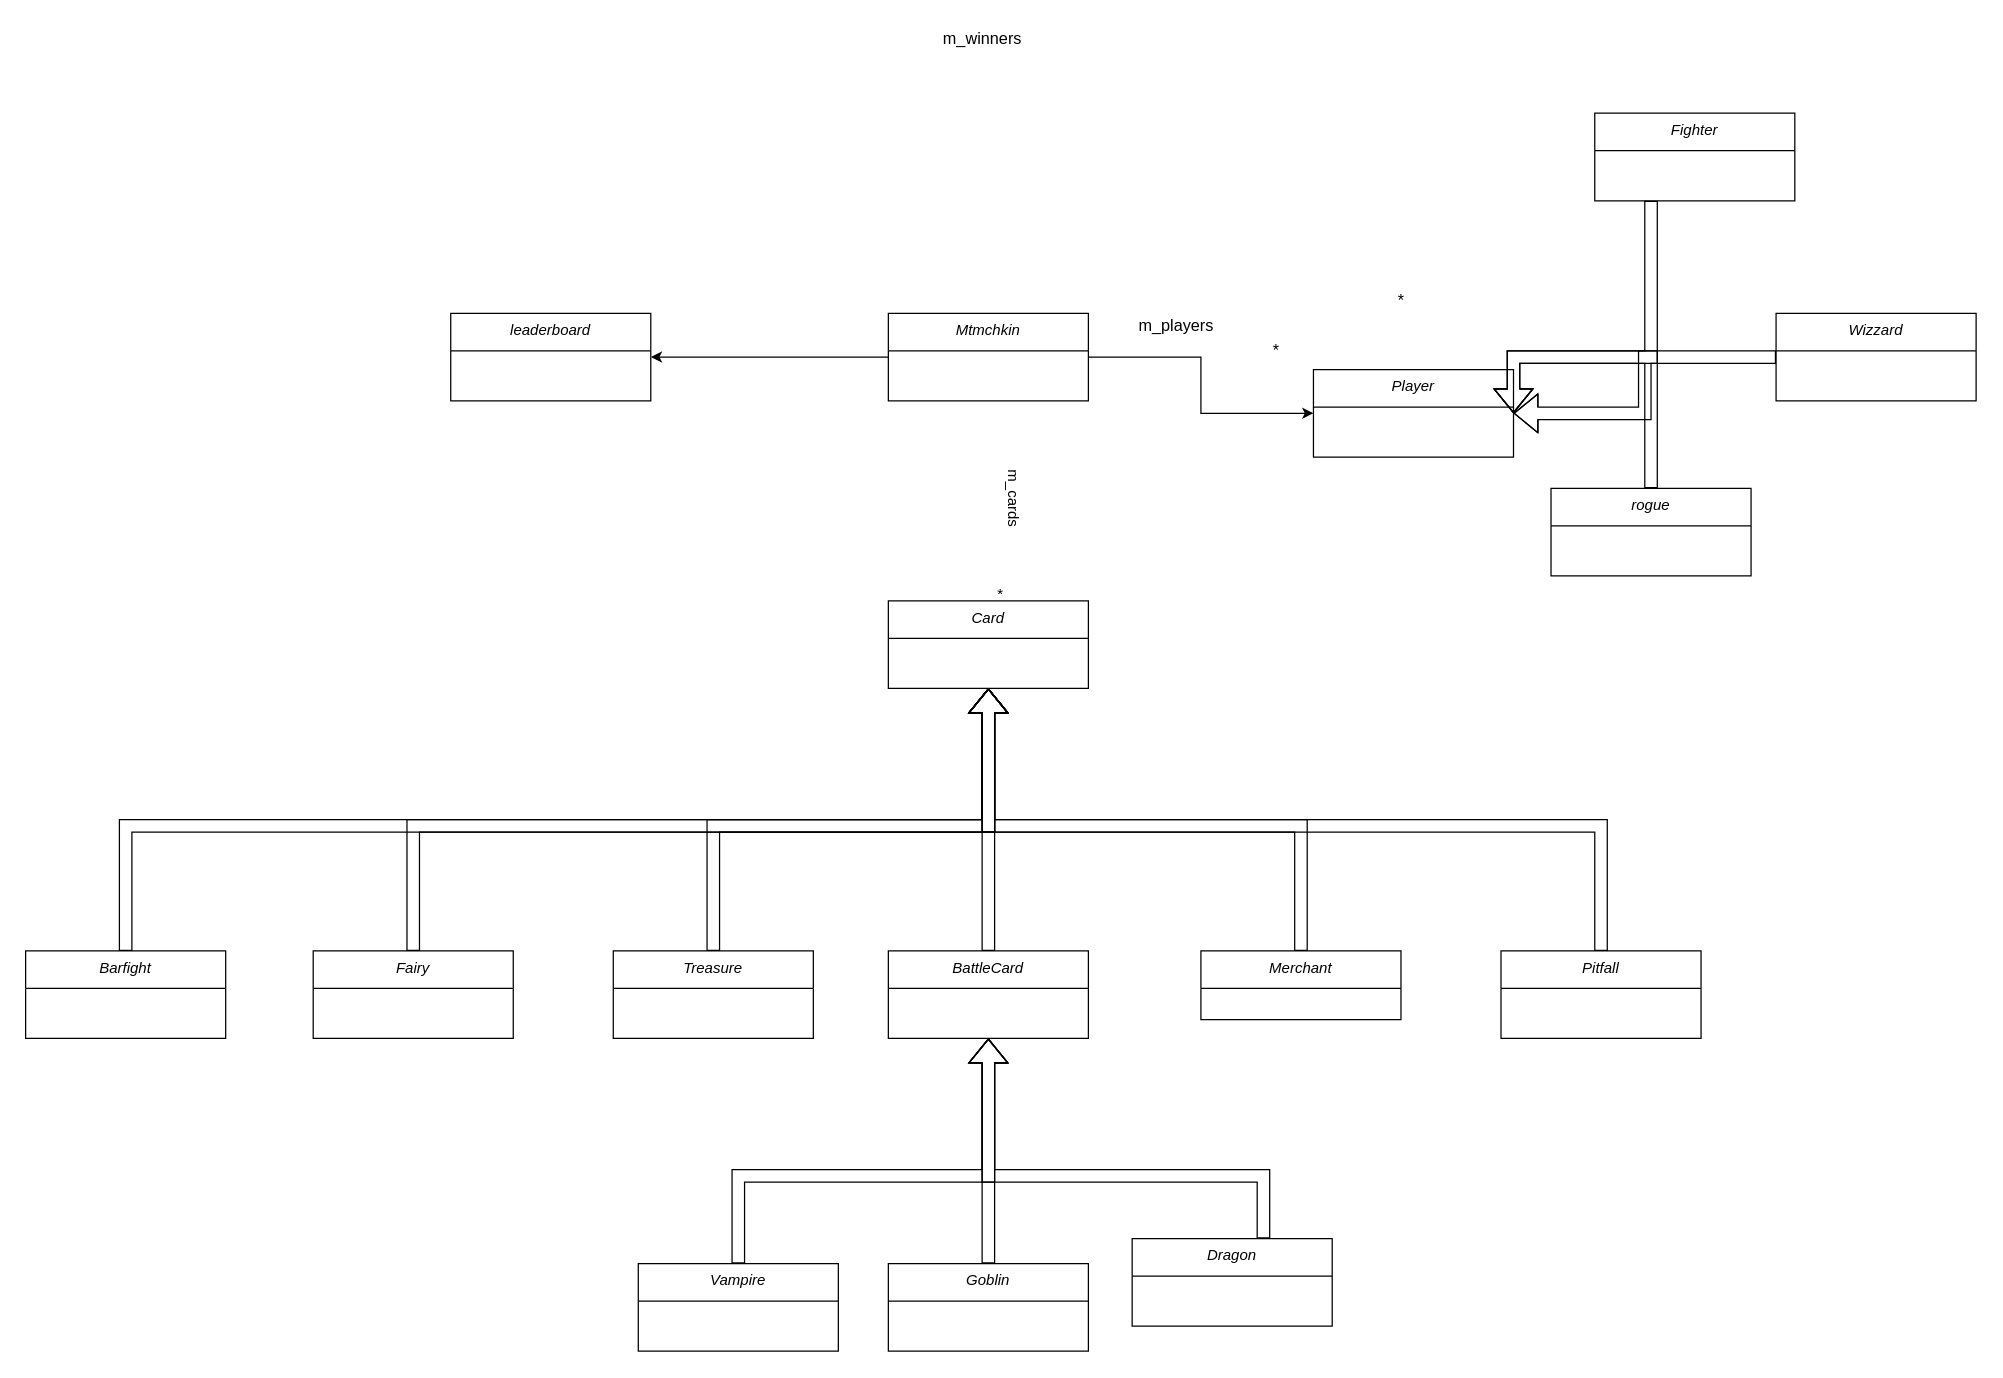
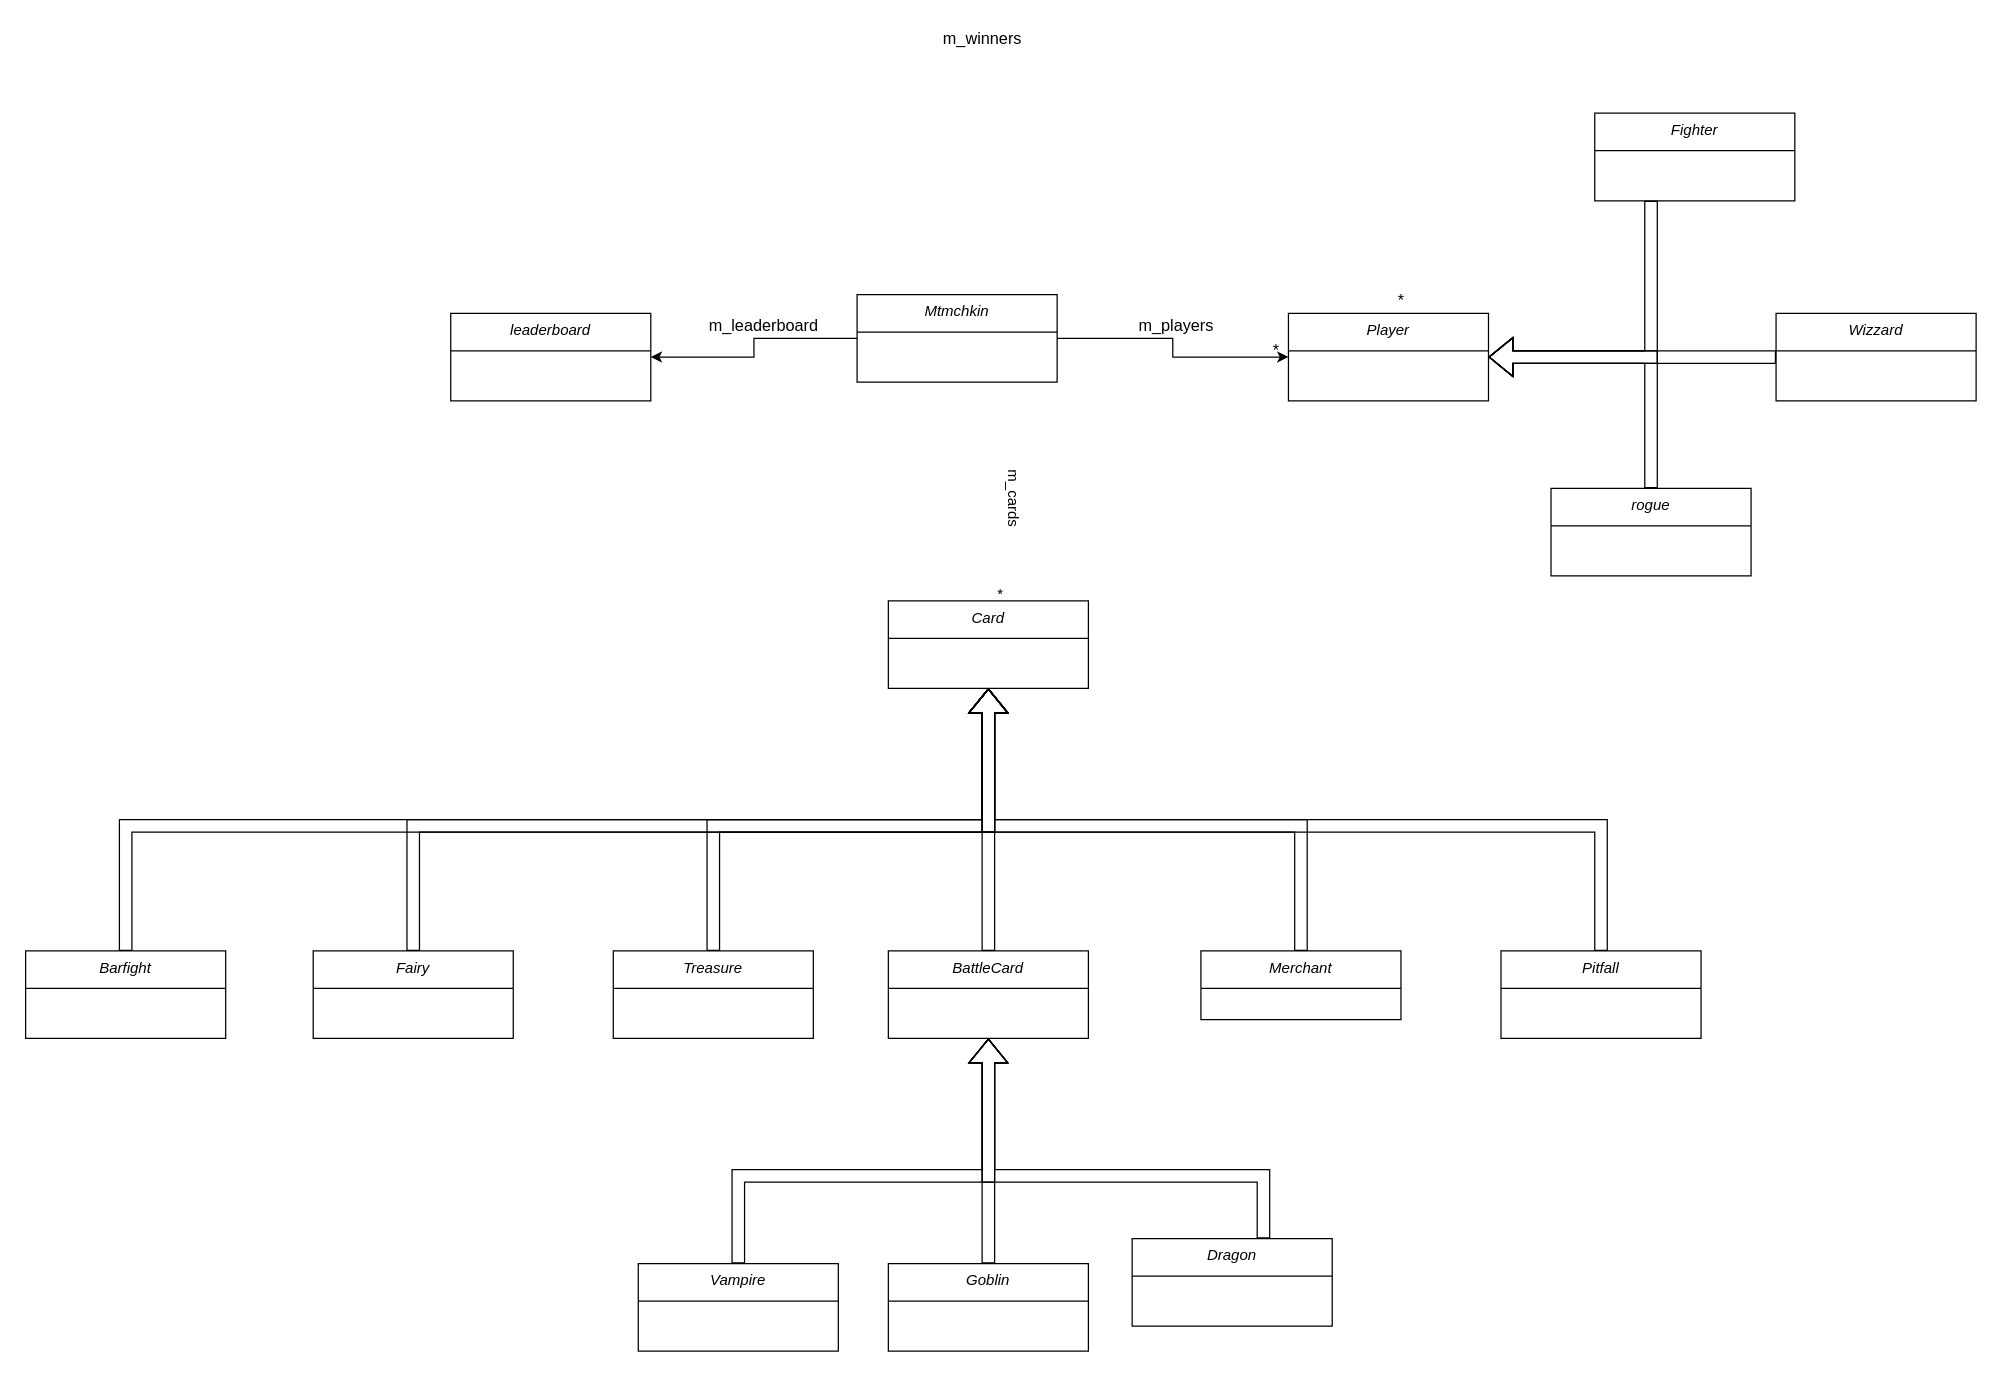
none -> (763, 326)
(988, 357) -> (957, 338)
(1413, 413) -> (1388, 357)
